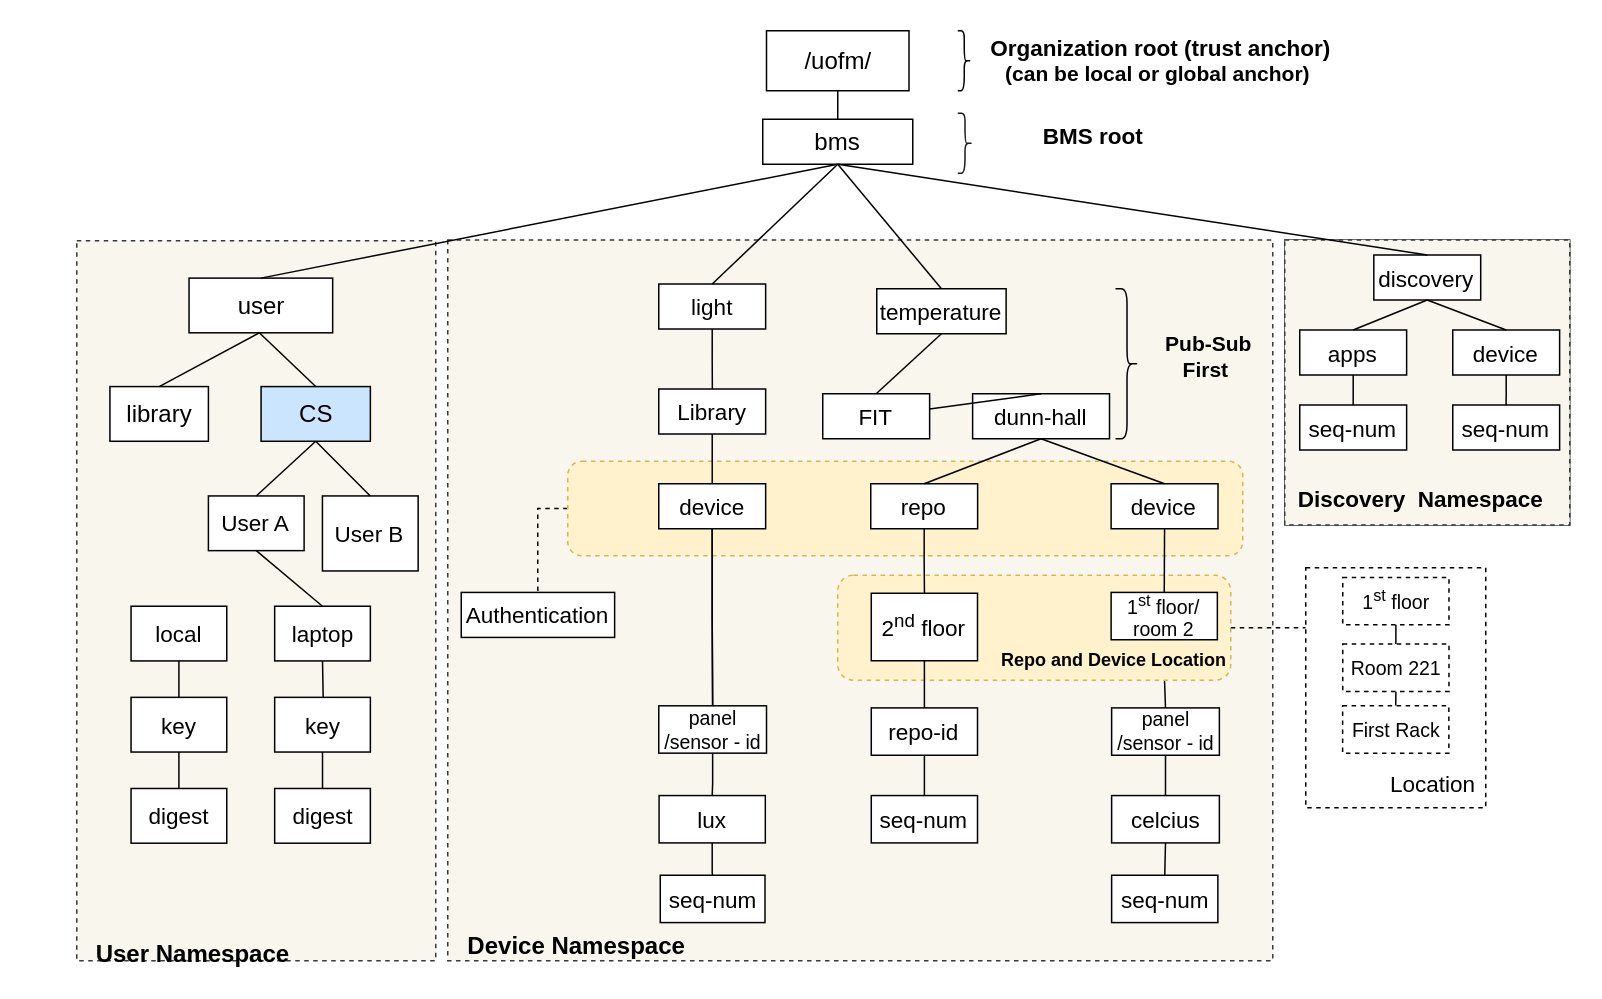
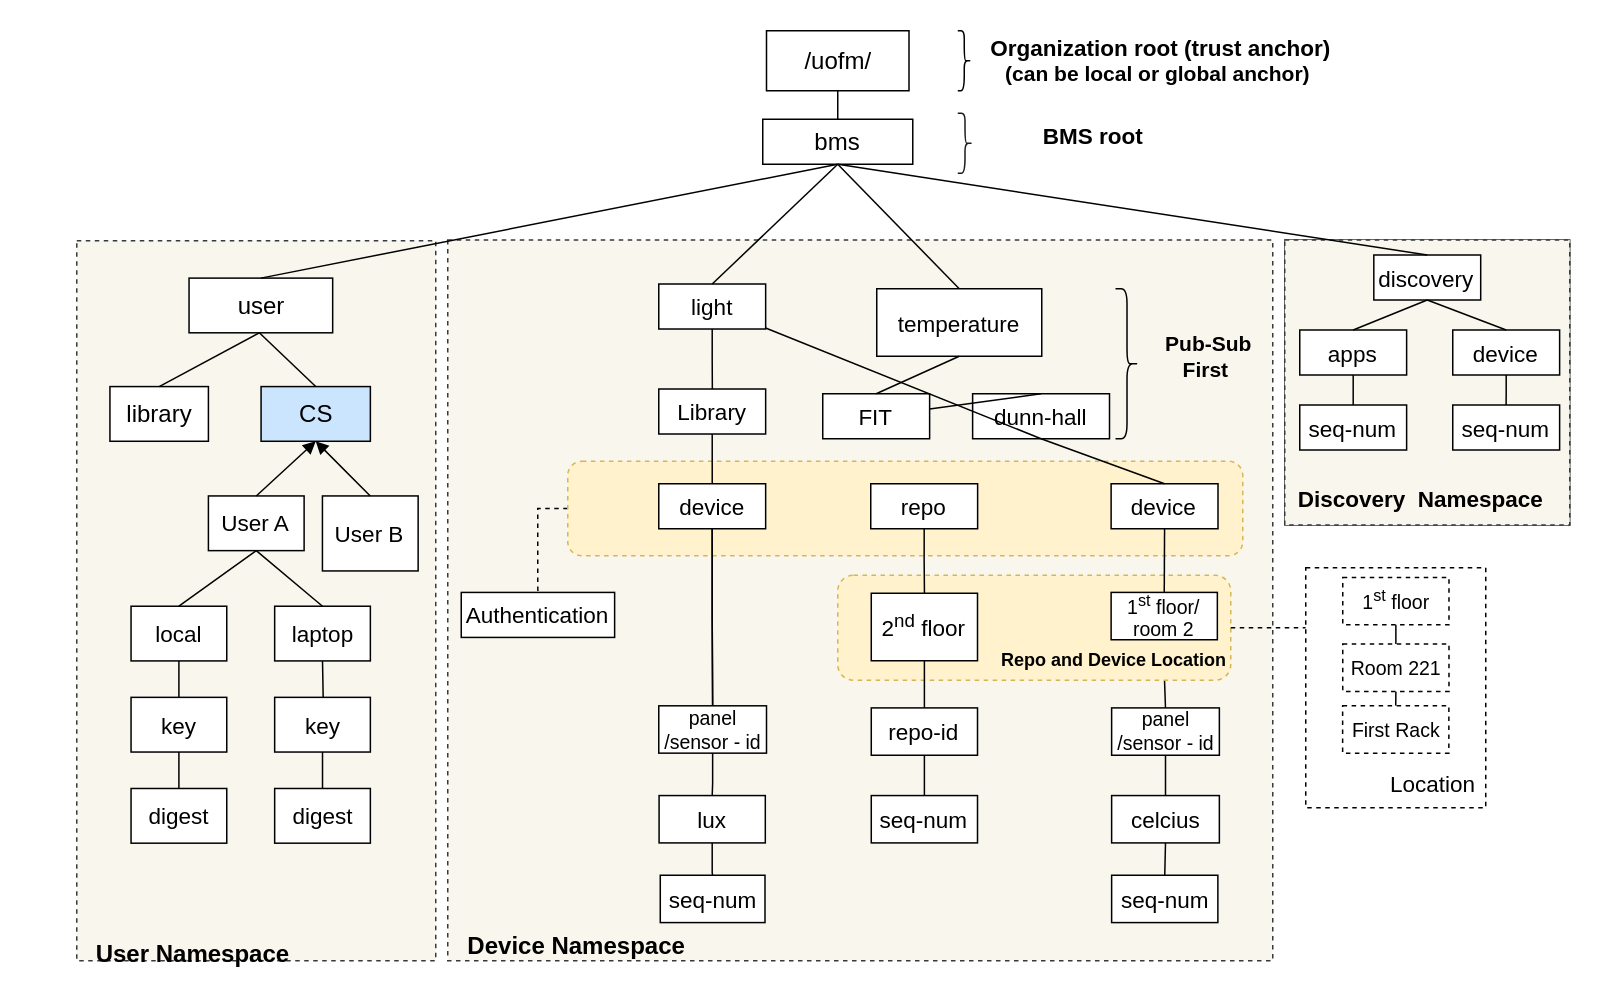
(941, 311) -> (959, 323)
(321, 446) -> (325, 451)
(309, 447) -> (305, 451)
(982, 461) -> (859, 365)
none -> (216, 579)
